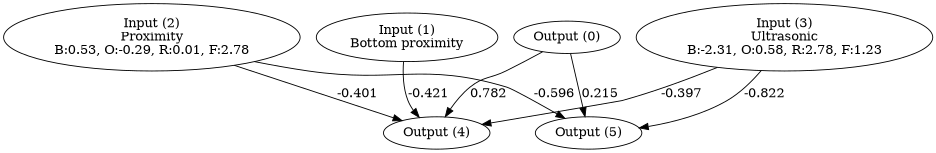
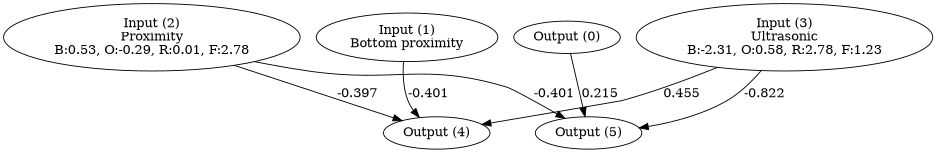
(493, 76) -> none
(358, 94) -> (358, 94)
(429, 94) -> (429, 94)
(554, 94) -> (554, 94)
(682, 94) -> (682, 94)
